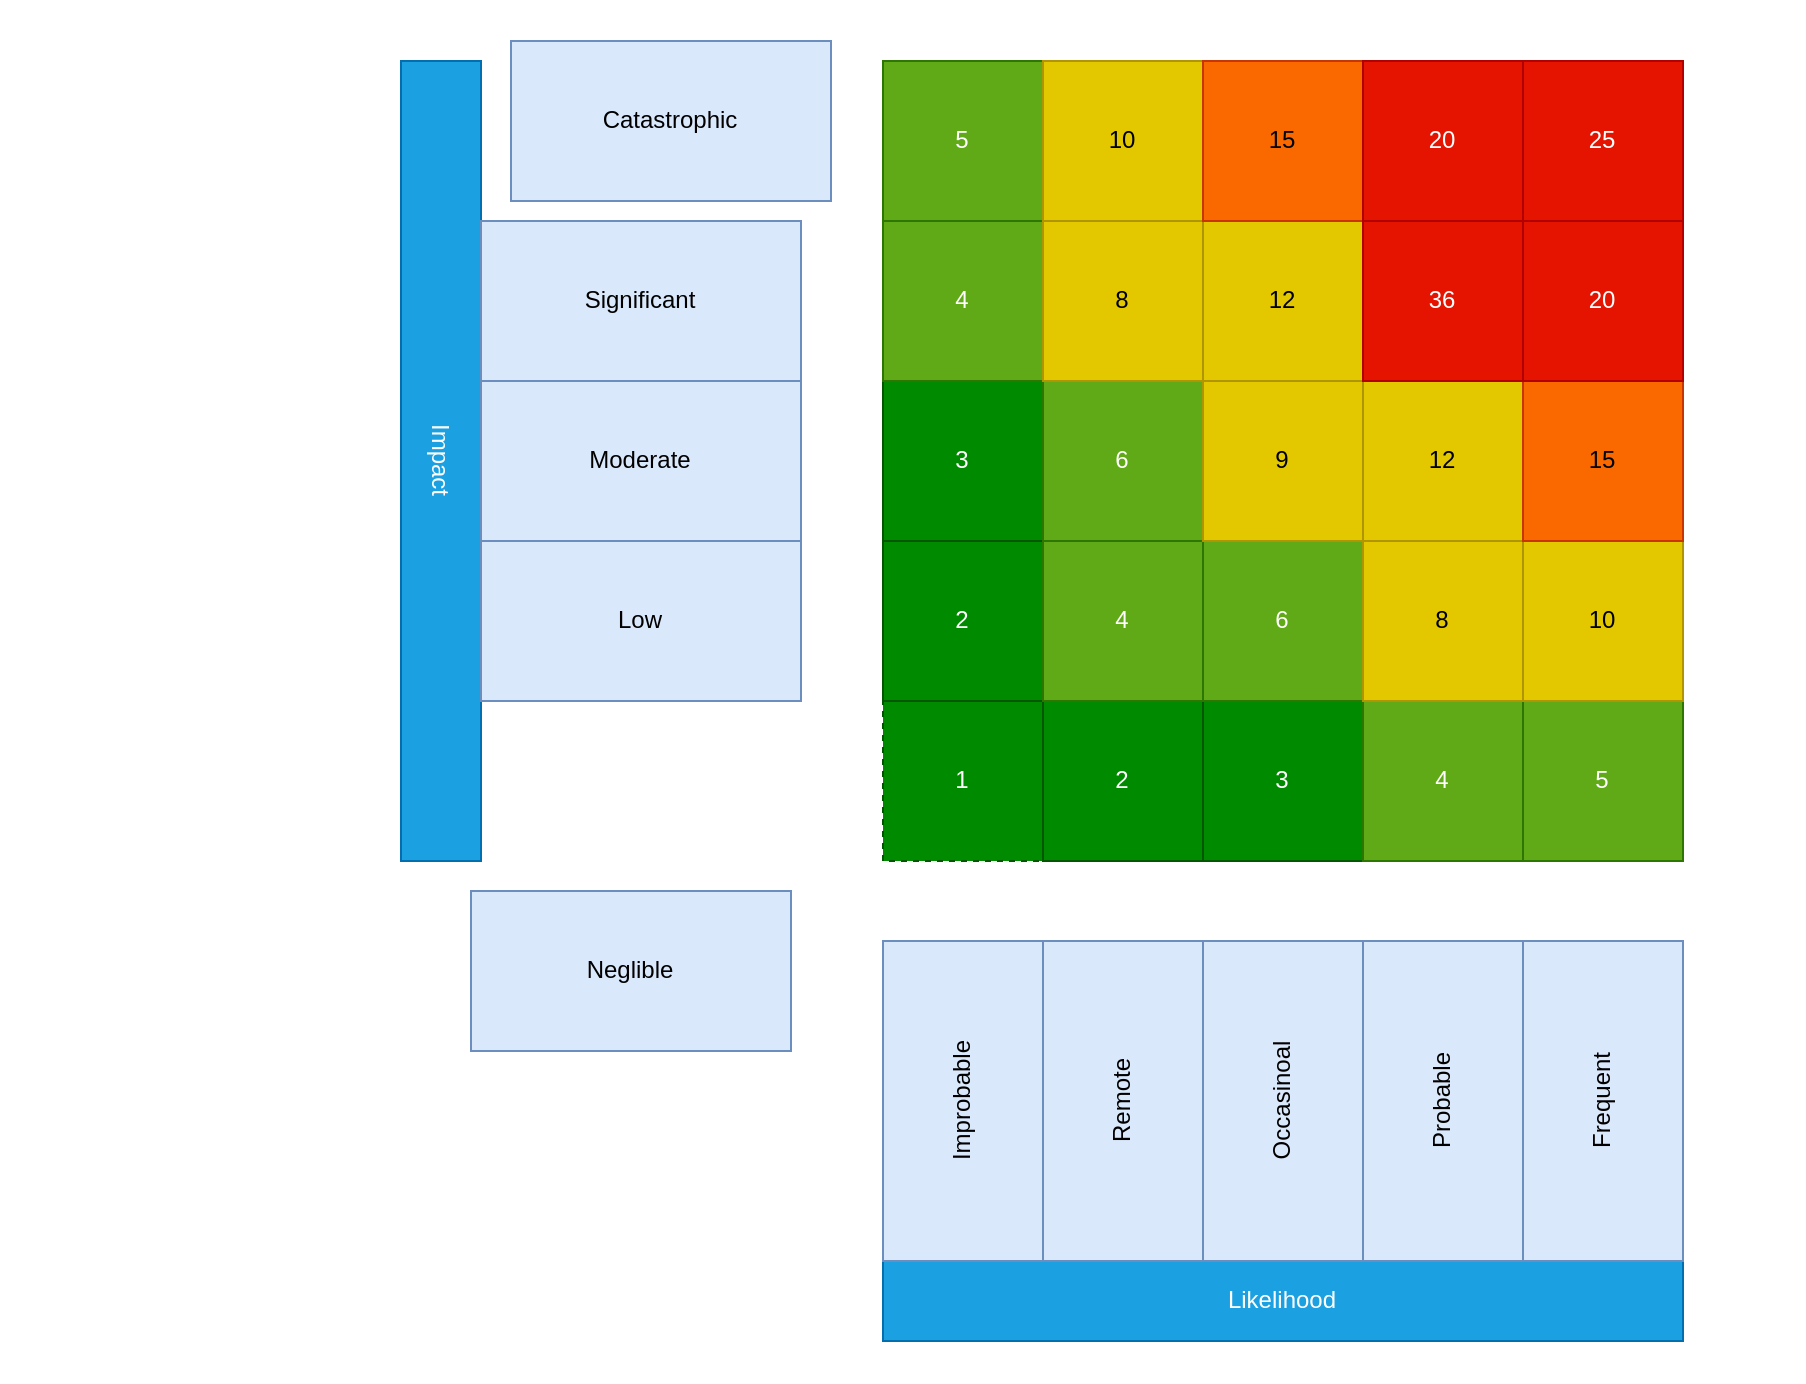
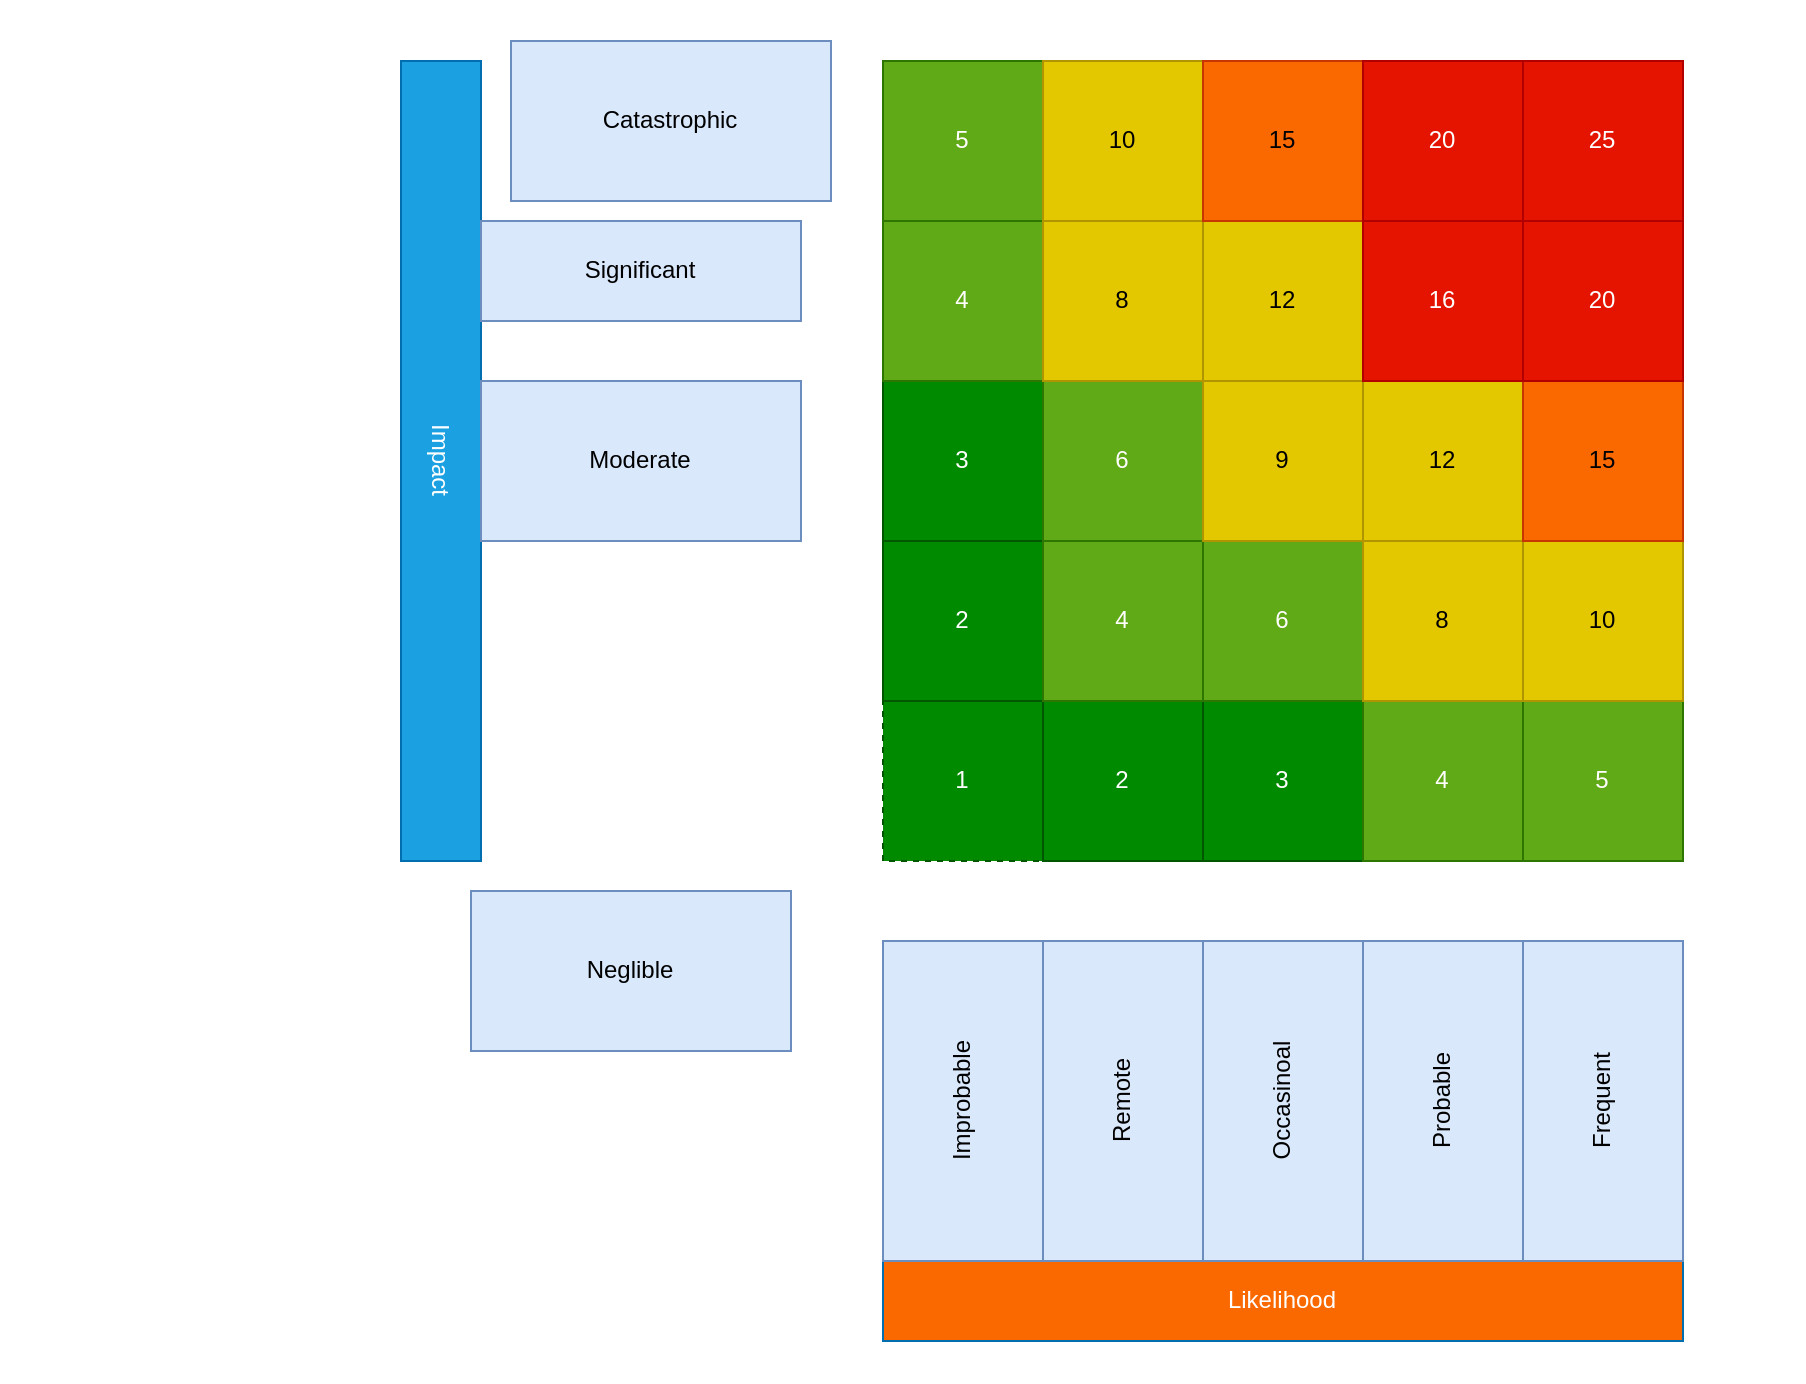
(641, 301) -> (641, 271)
(1443, 301) -> (1443, 301)
(641, 621) -> none
(1283, 1301) -> (1283, 1301)
